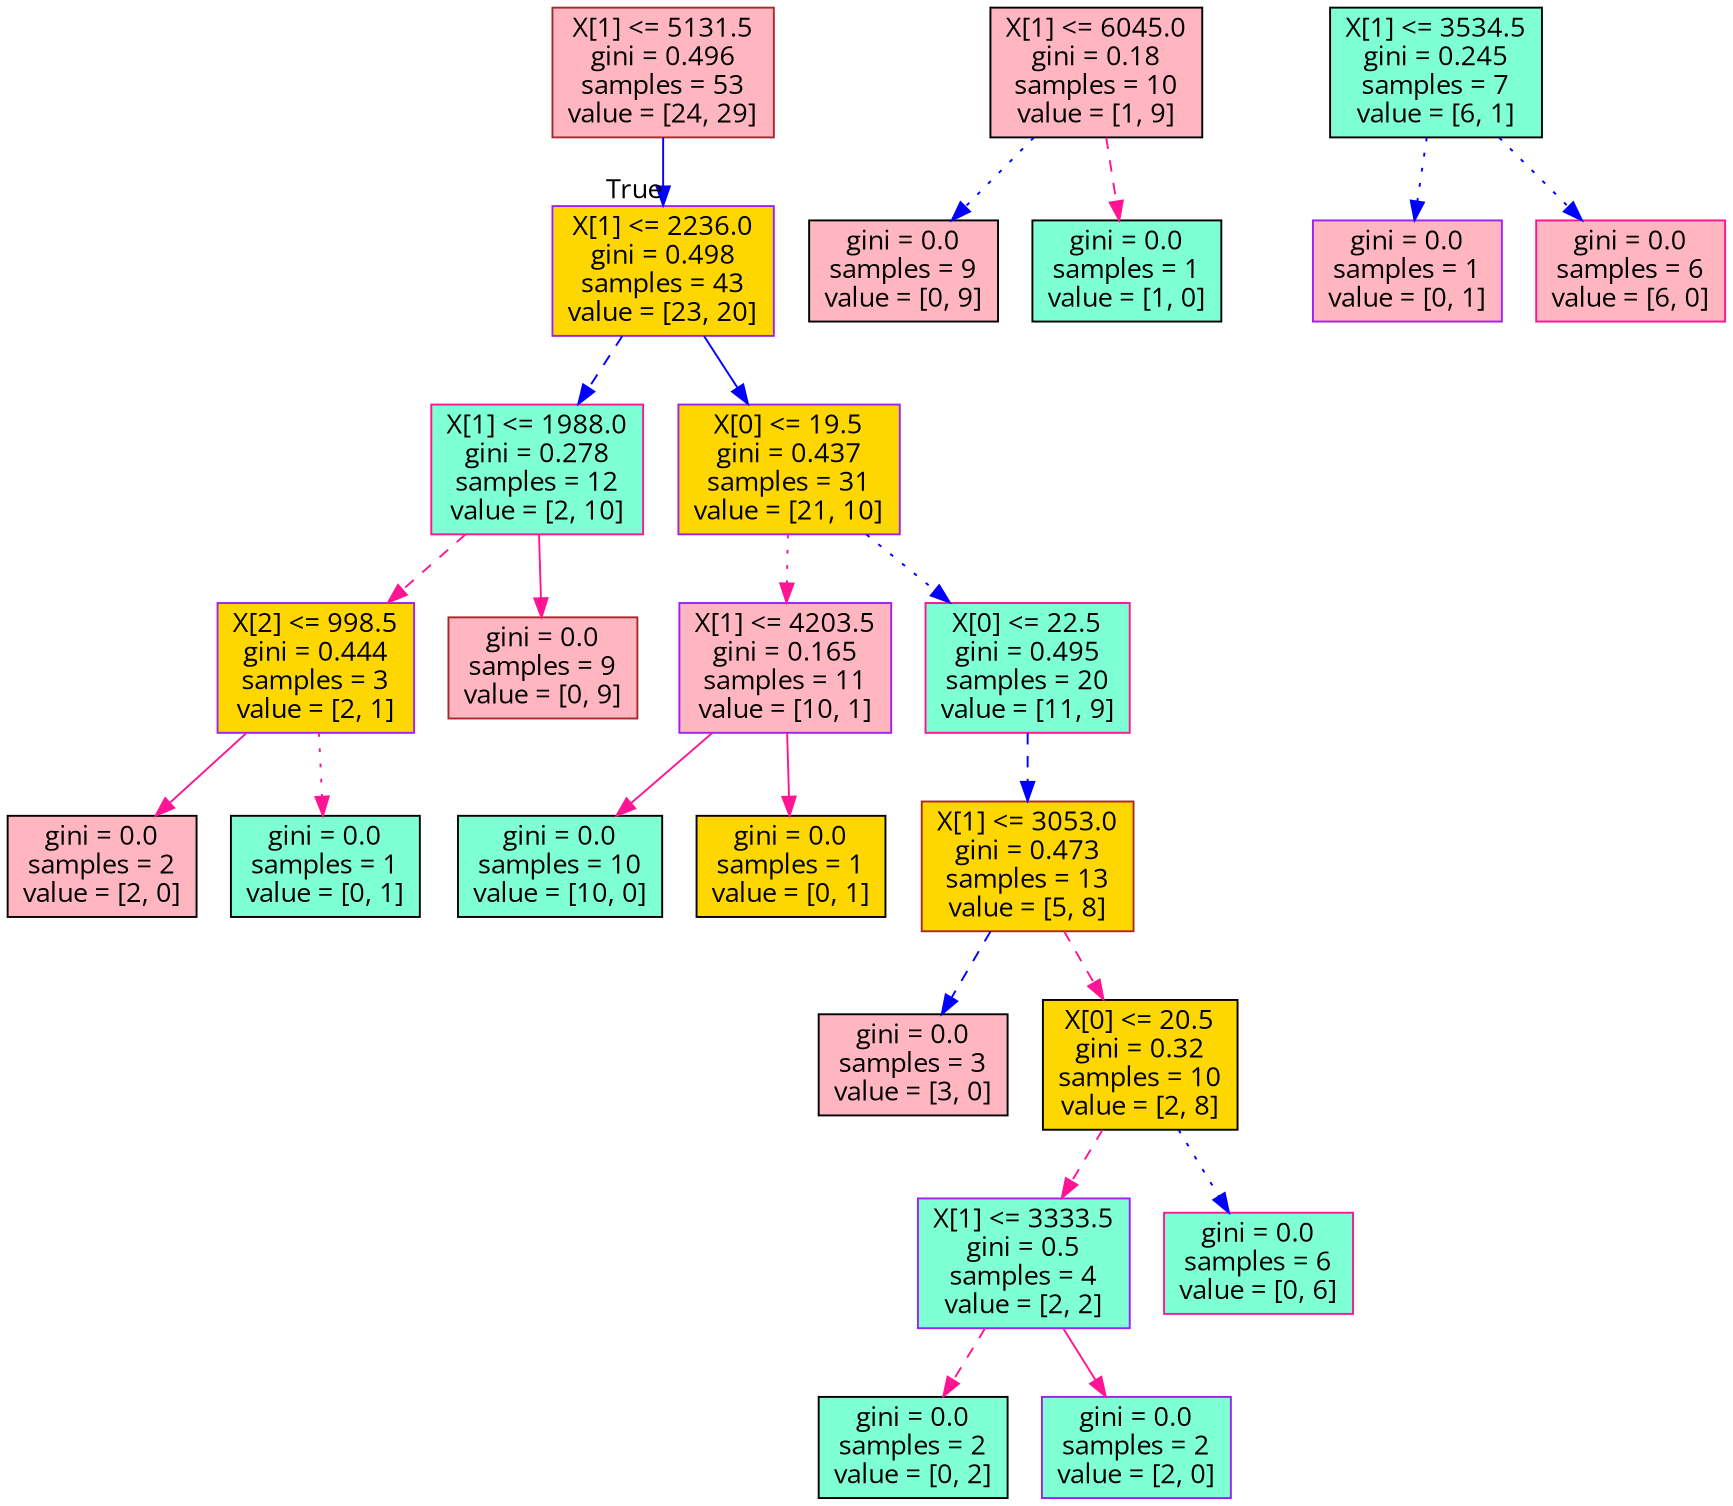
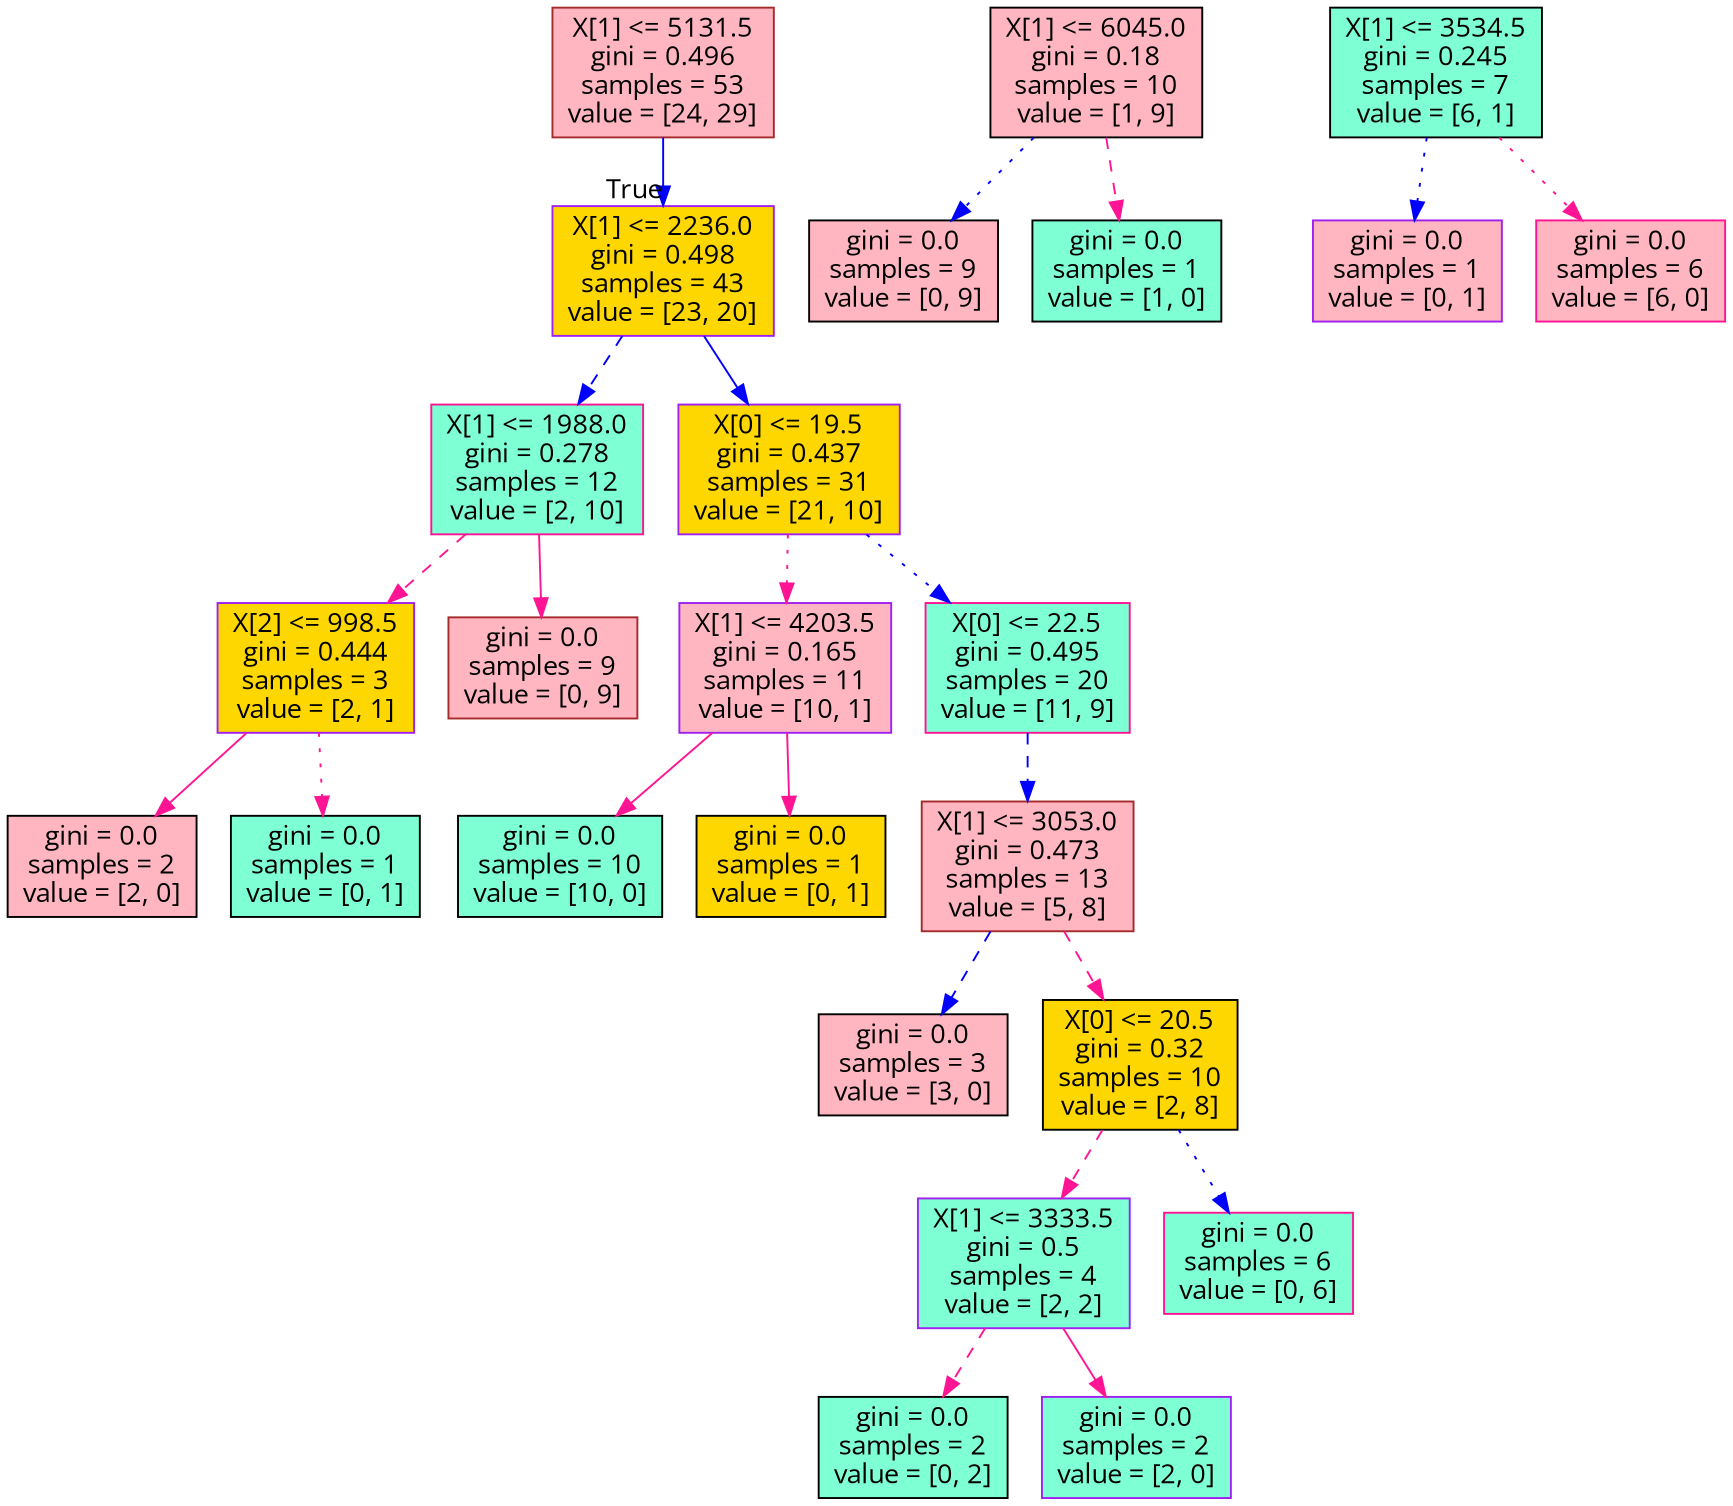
(1534, 172) -> (1534, 172)
(1028, 866) -> (1028, 866)
